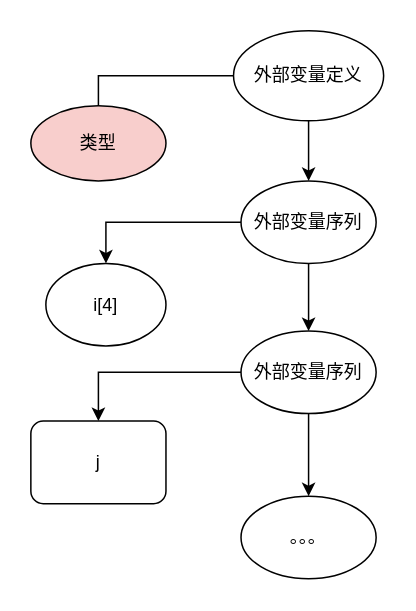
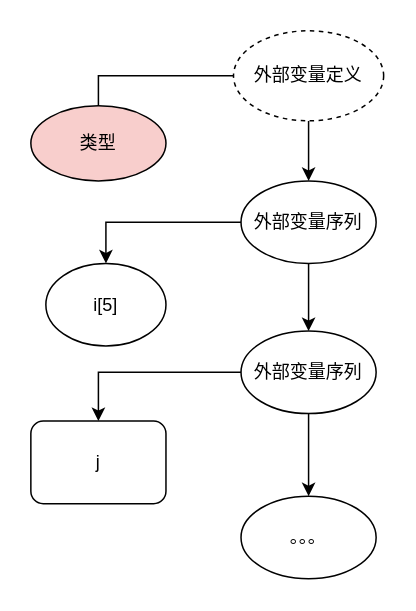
(308, 76) -> (308, 76)
(106, 305) -> (106, 305)
